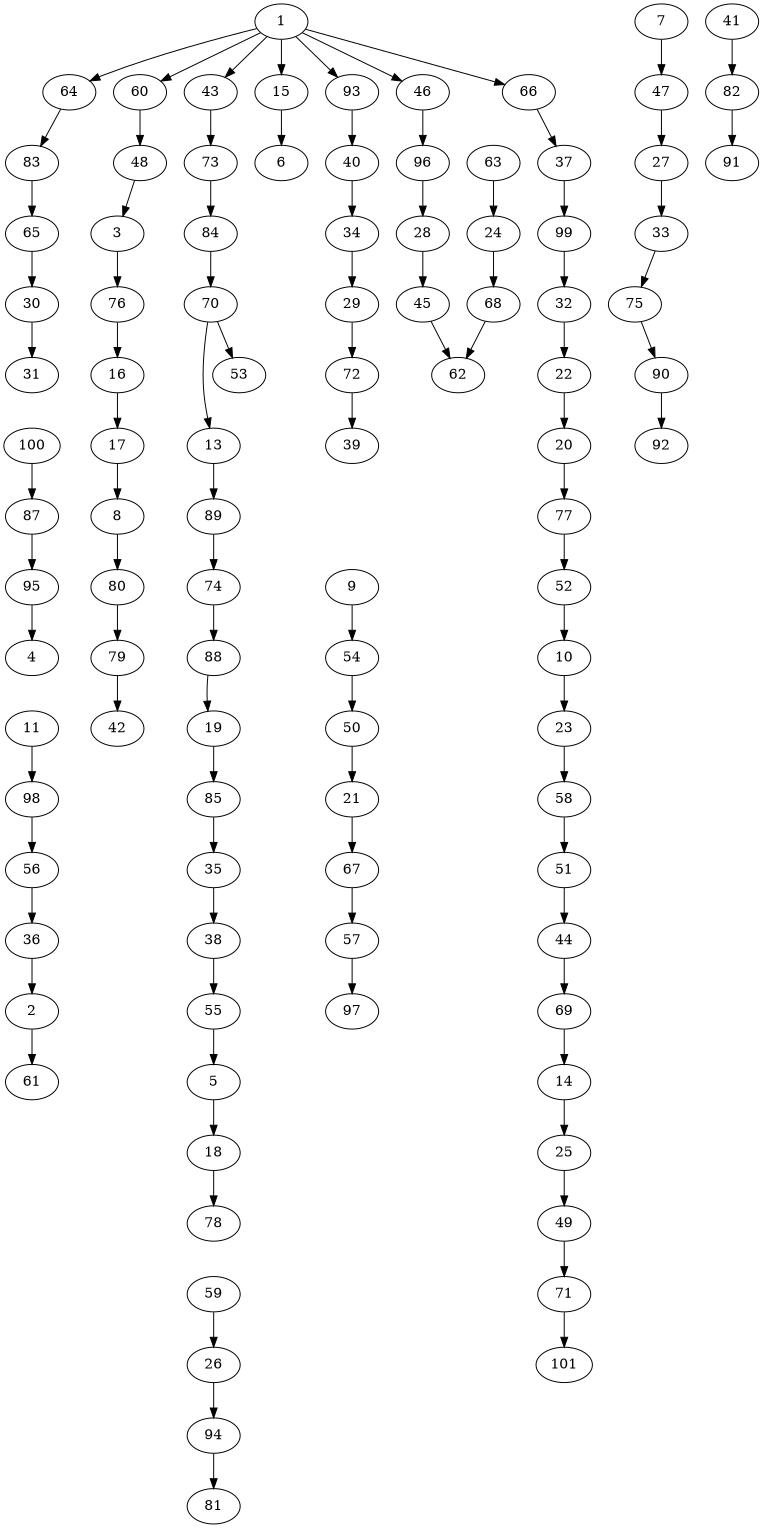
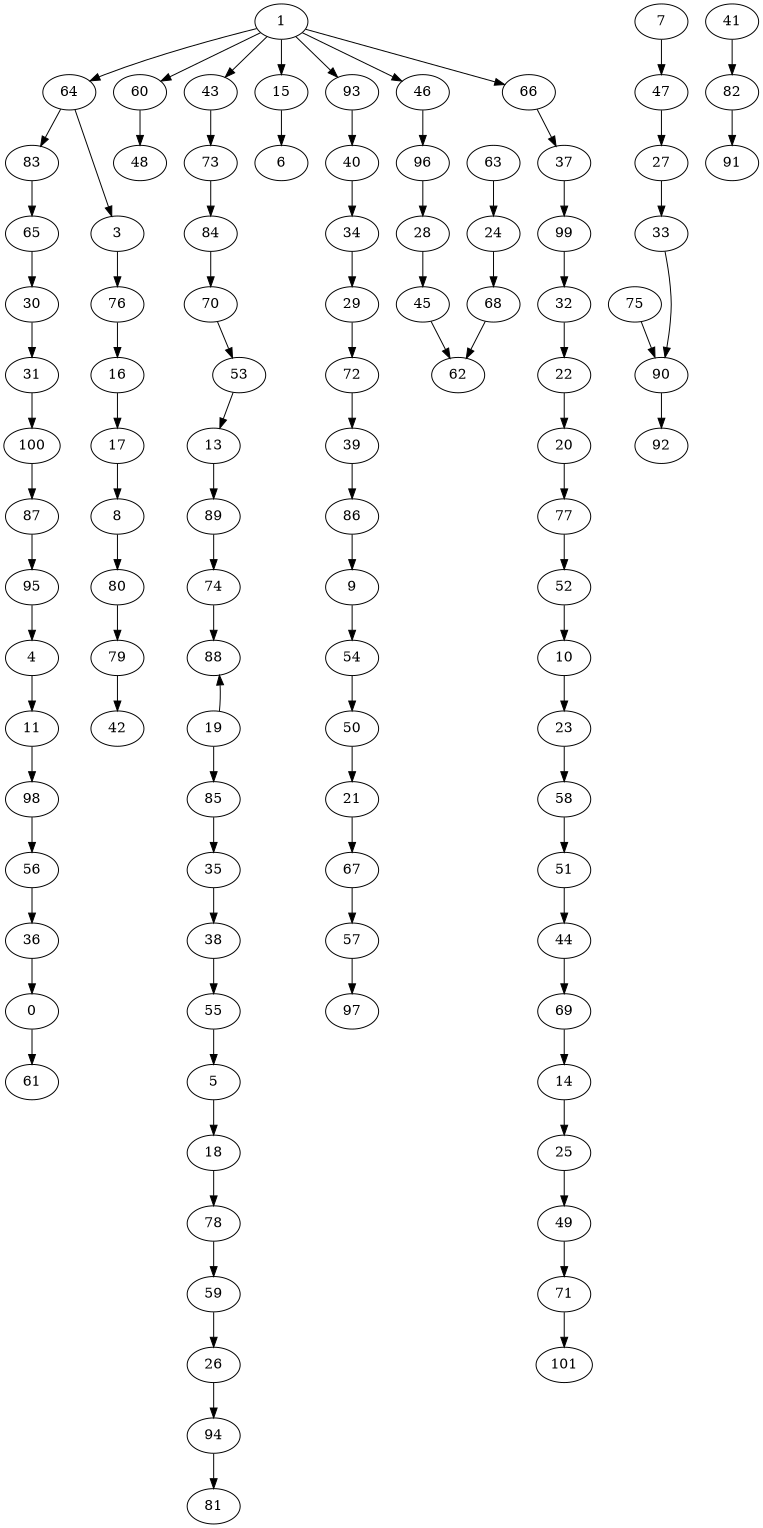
(130, 194) -> (92, 158)
(650, 264) -> (671, 299)
(203, 370) -> (228, 406)
none -> (32, 406)
none -> (352, 517)
none -> (32, 688)
(207, 688) -> (220, 698)
(32, 1011) -> (32, 1011)
none -> (214, 1254)
